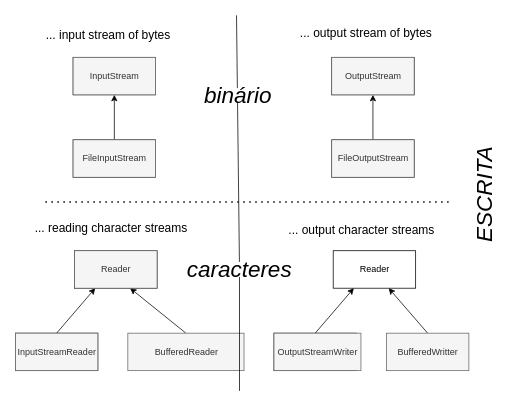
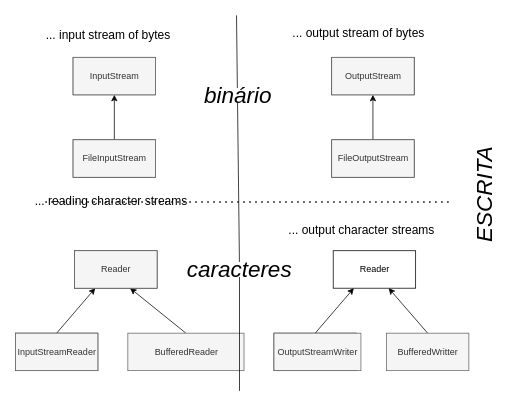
(366, 33) -> (359, 33)
(111, 228) -> (111, 201)
